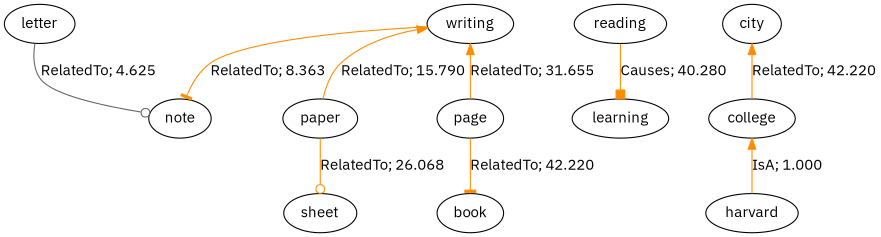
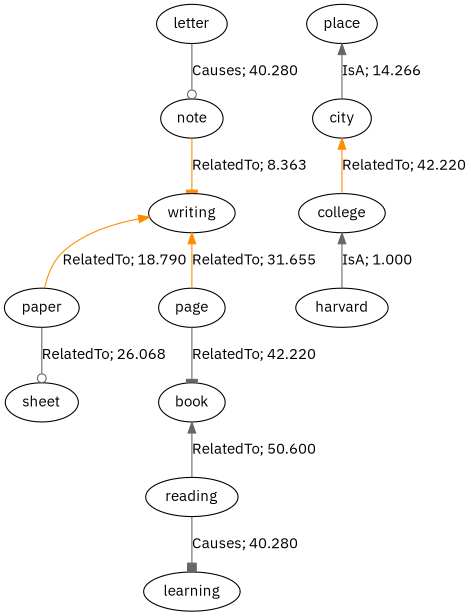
none -> (342, 24)
(298, 39) -> (192, 163)
(620, 66) -> (192, 539)
(98, 71) -> (245, 71)
(403, 71) -> (125, 260)
(320, 161) -> (42, 351)
(470, 163) -> (192, 352)
(752, 171) -> (342, 266)
none -> (192, 455)
